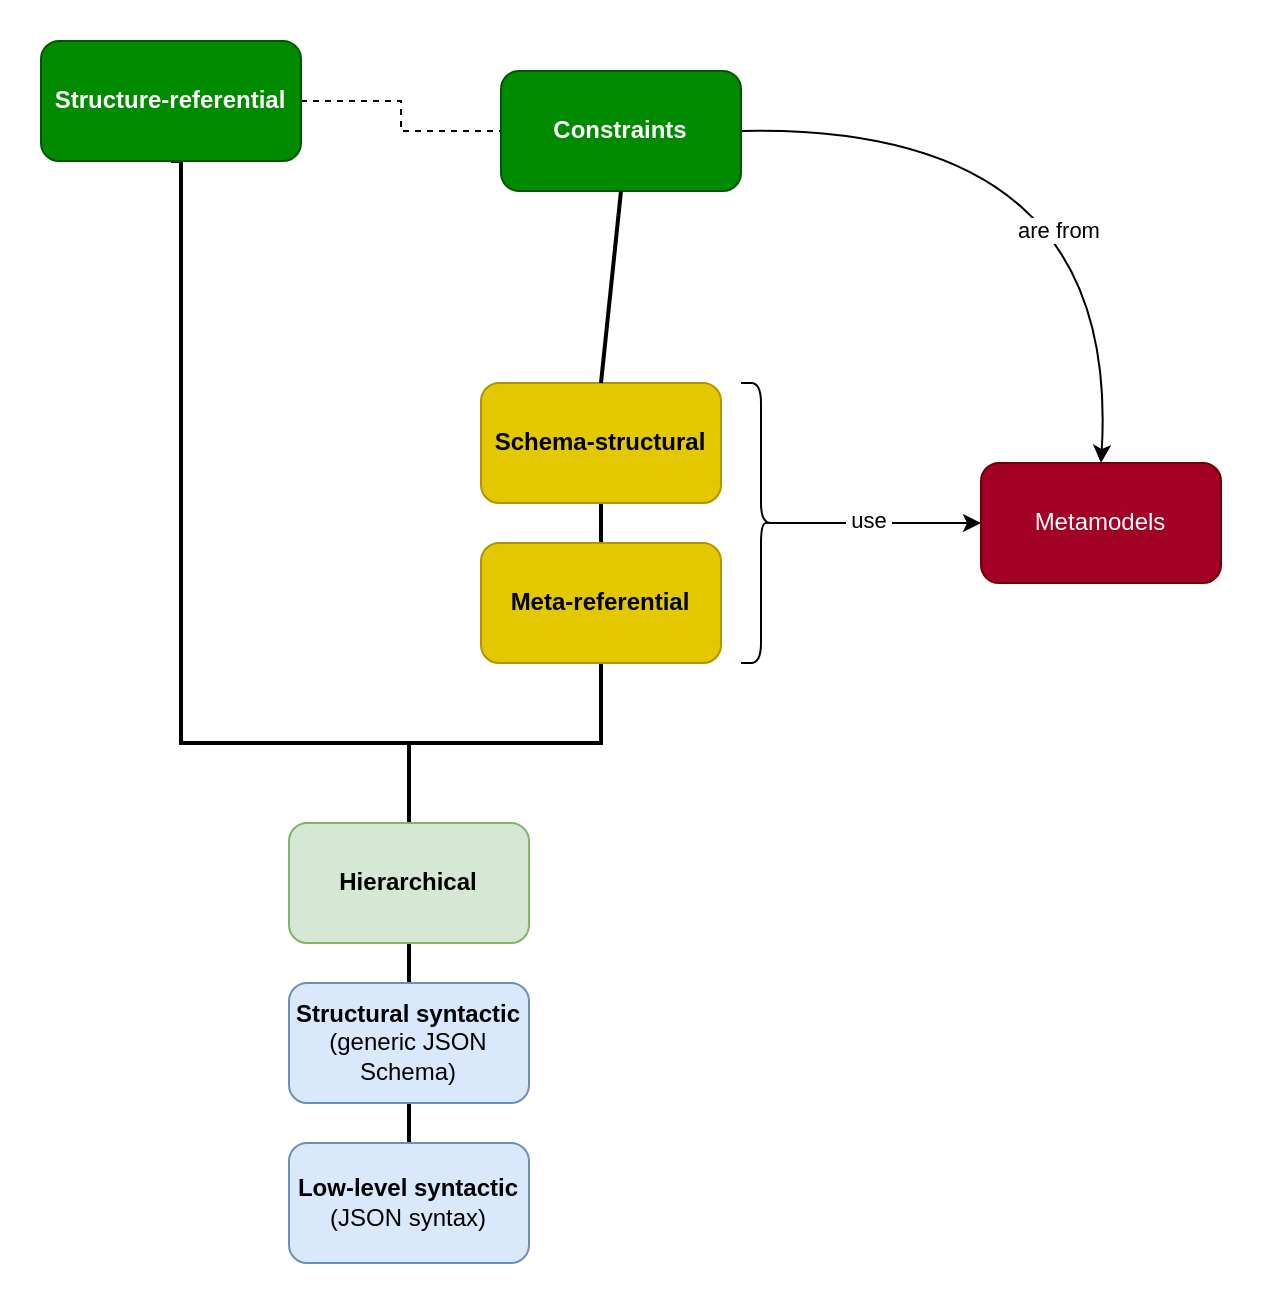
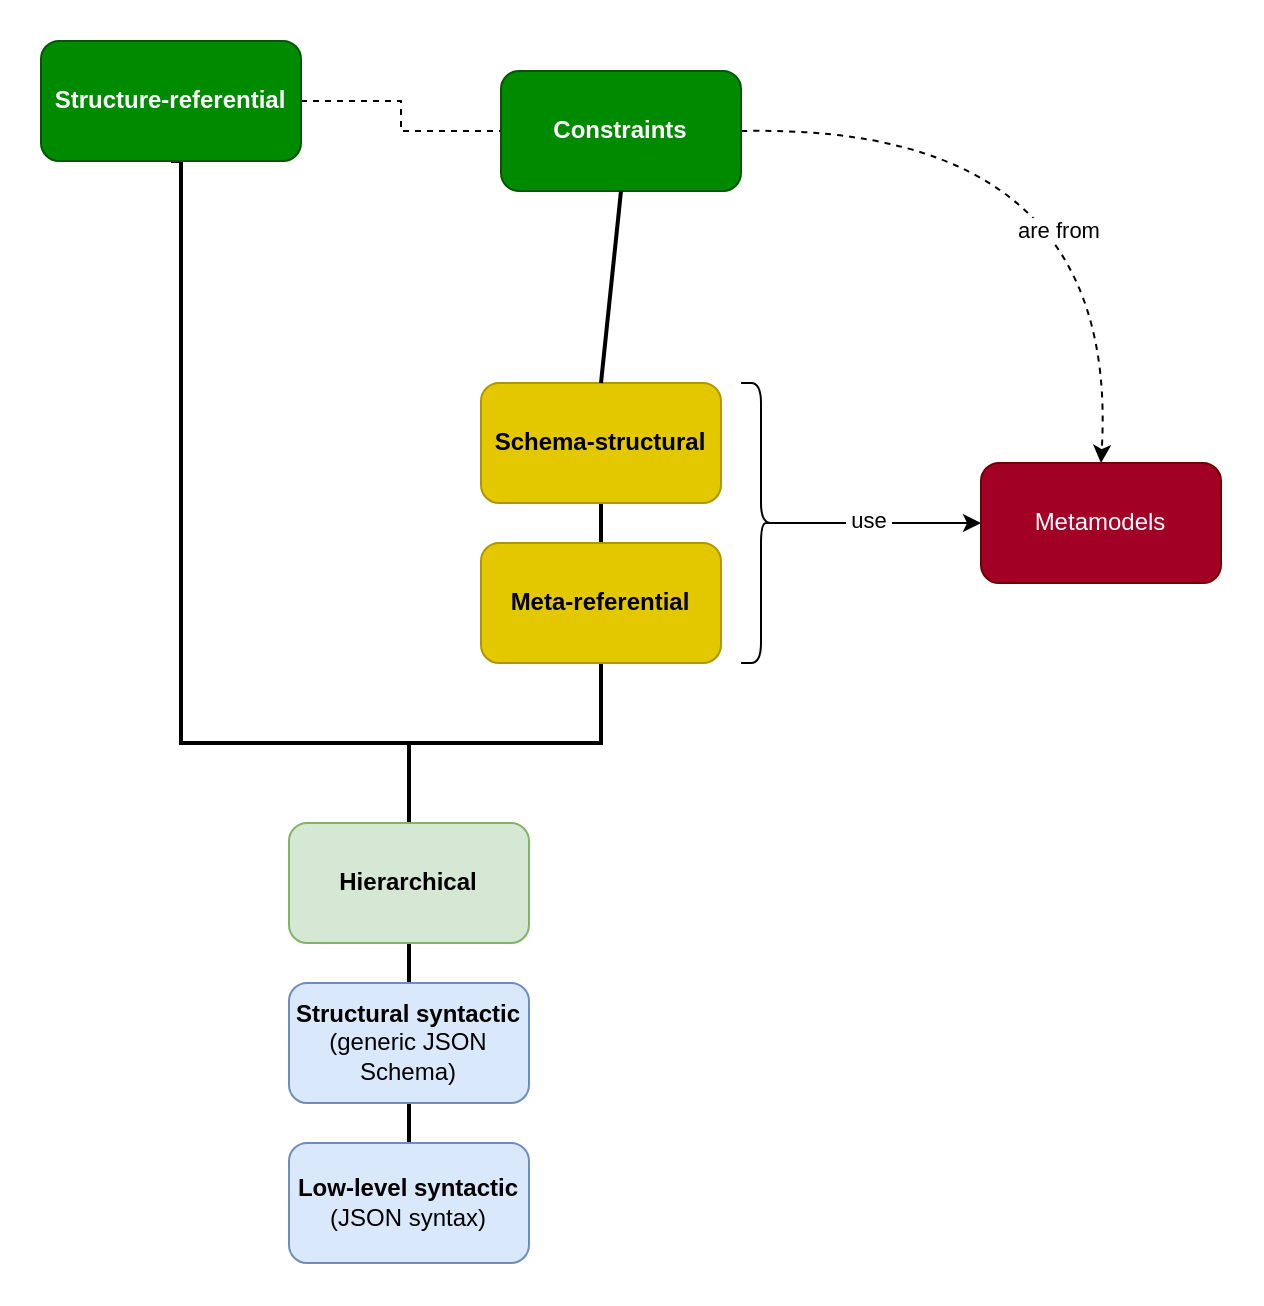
(897, 147) -> (897, 147)
